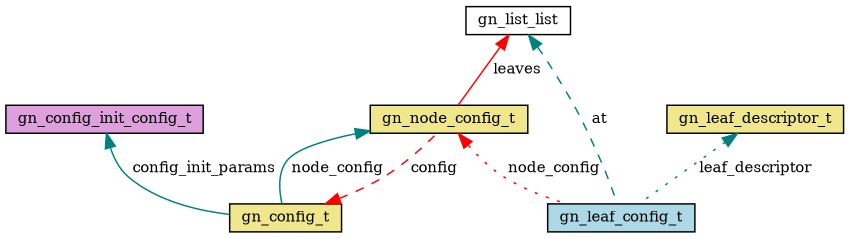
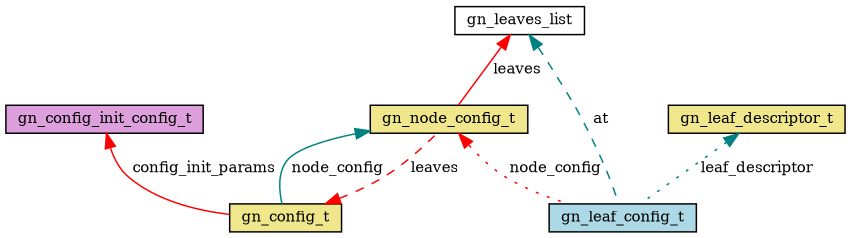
(518, 21) -> (520, 21)
(432, 169) -> (433, 169)
(160, 197) -> (160, 197)
